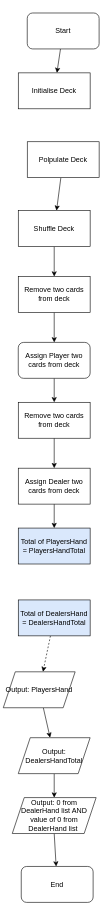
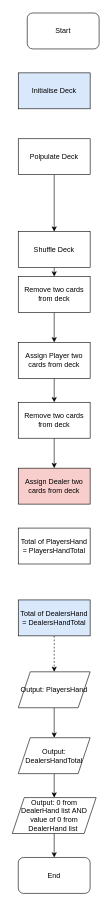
(59, 60) -> none
(54, 90) -> (54, 90)
(63, 159) -> (54, 156)
(54, 228) -> (54, 249)
(54, 360) -> (54, 360)
(54, 486) -> (54, 486)
(54, 522) -> none
(54, 546) -> (54, 546)
(39, 690) -> (54, 690)
(57, 885) -> (54, 876)
